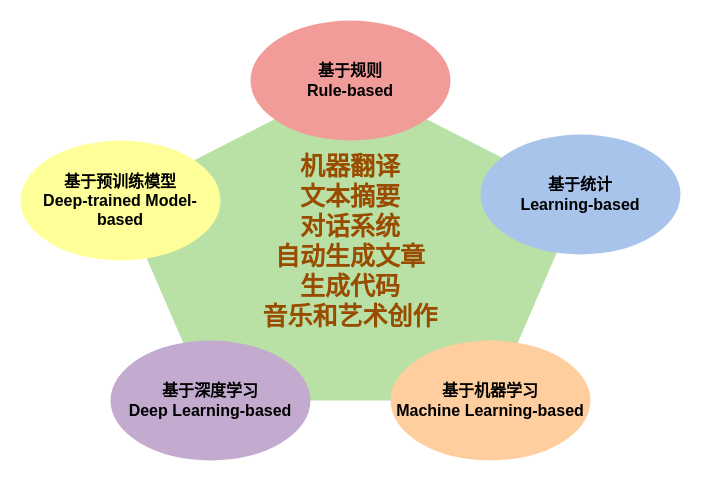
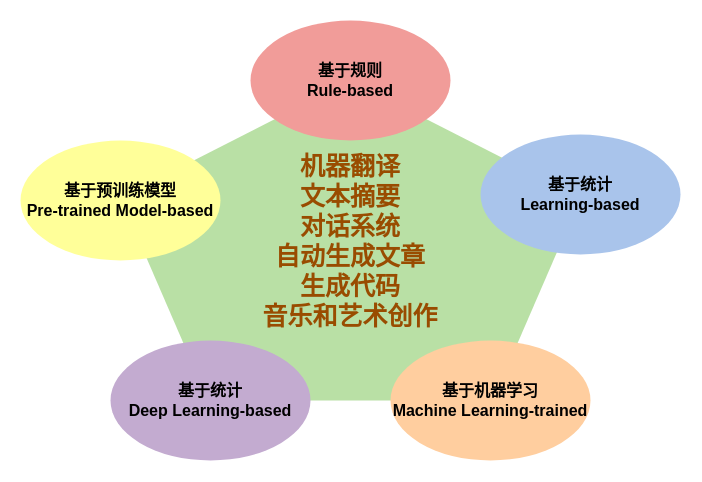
(121, 201) -> (121, 201)
(211, 401) -> (211, 401)
(491, 401) -> (491, 401)
